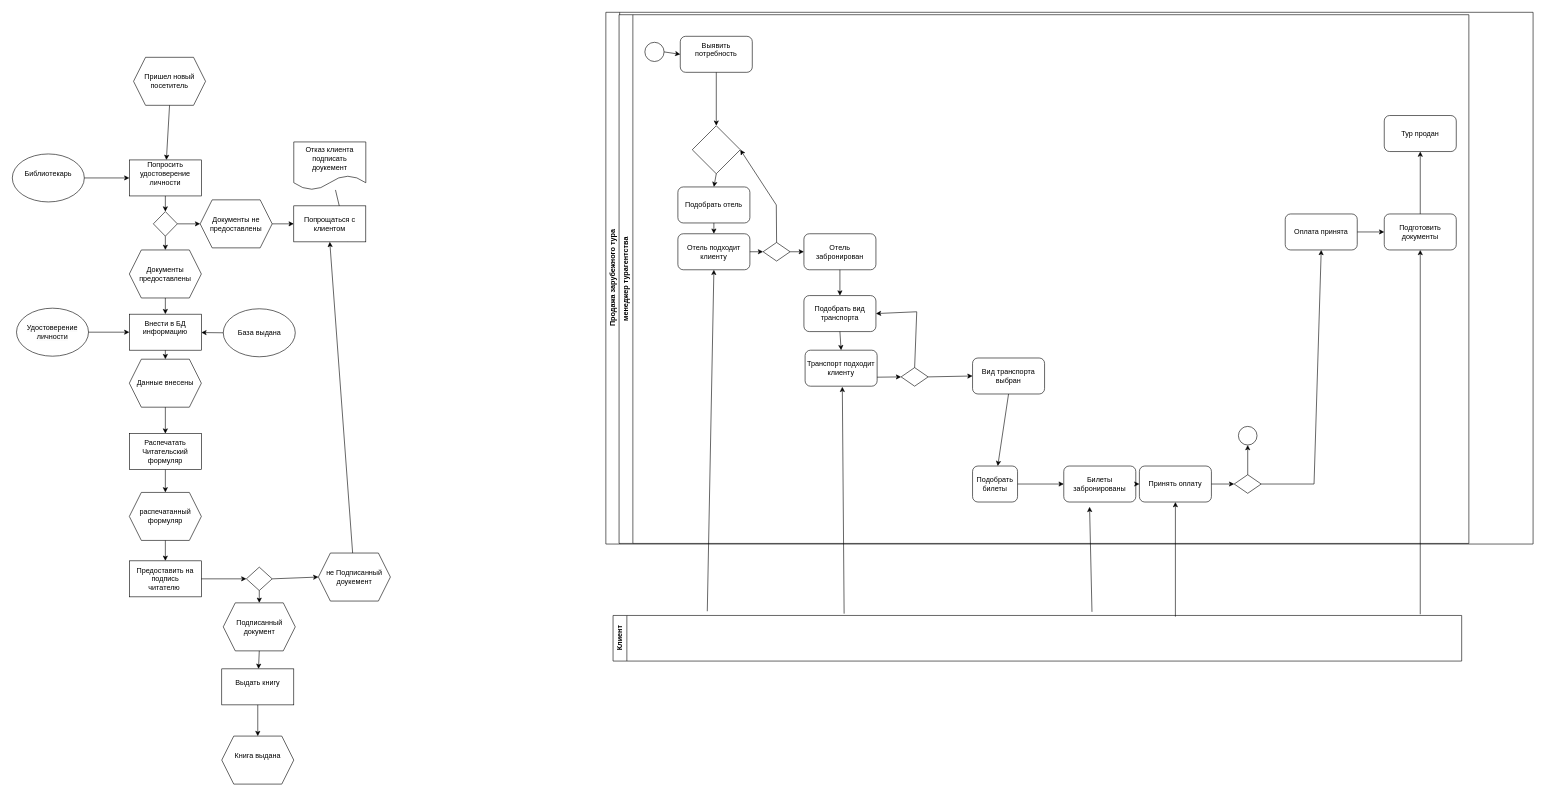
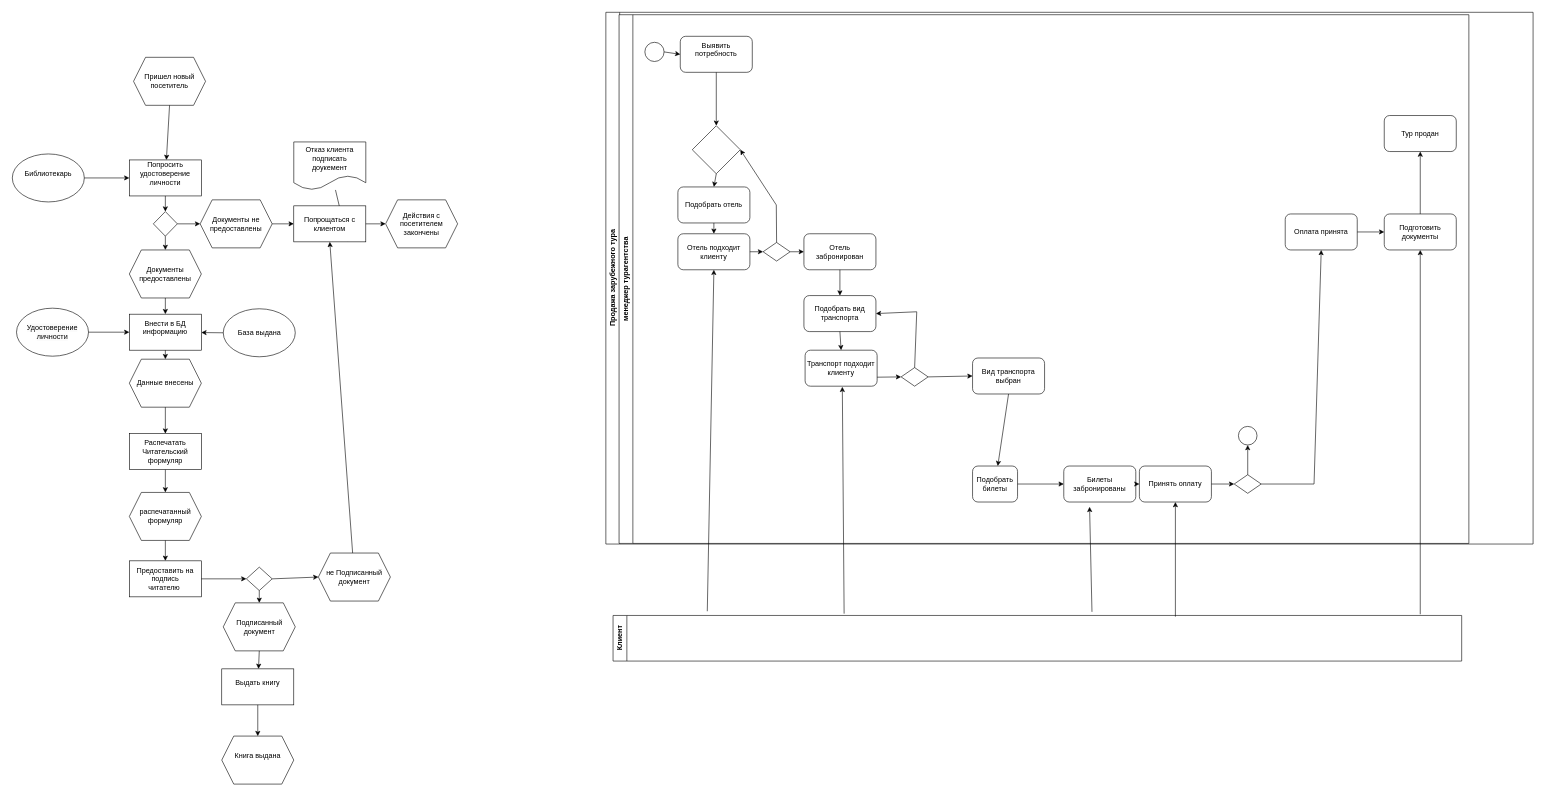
none -> (381, 224)
none -> (422, 224)
(354, 577) -> (354, 577)
